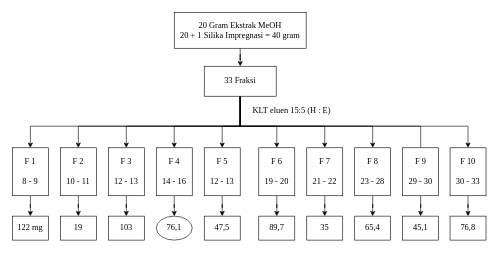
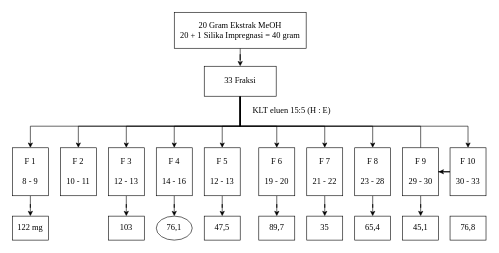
(78, 206) -> none
(468, 206) -> (443, 172)
(78, 228) -> none
